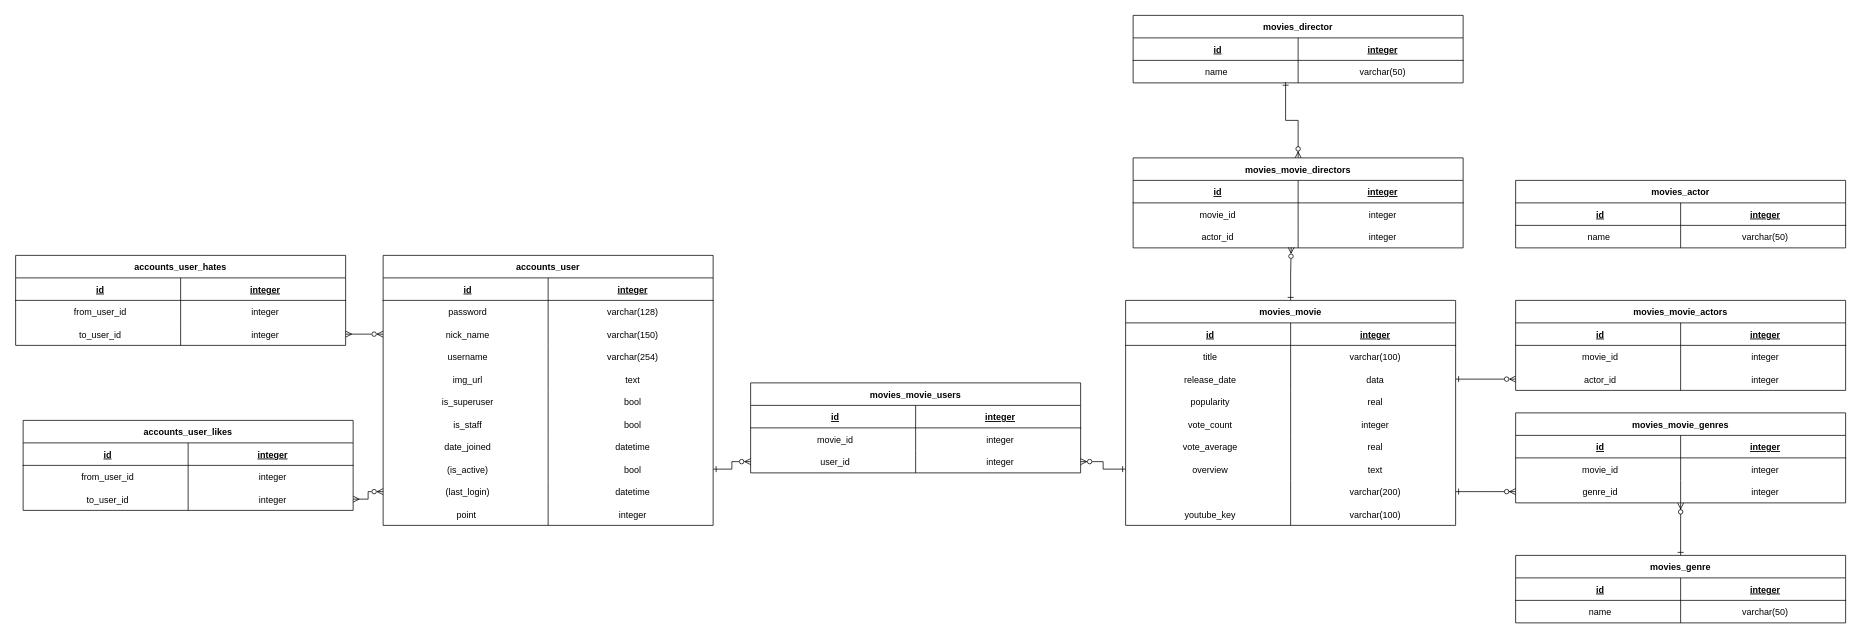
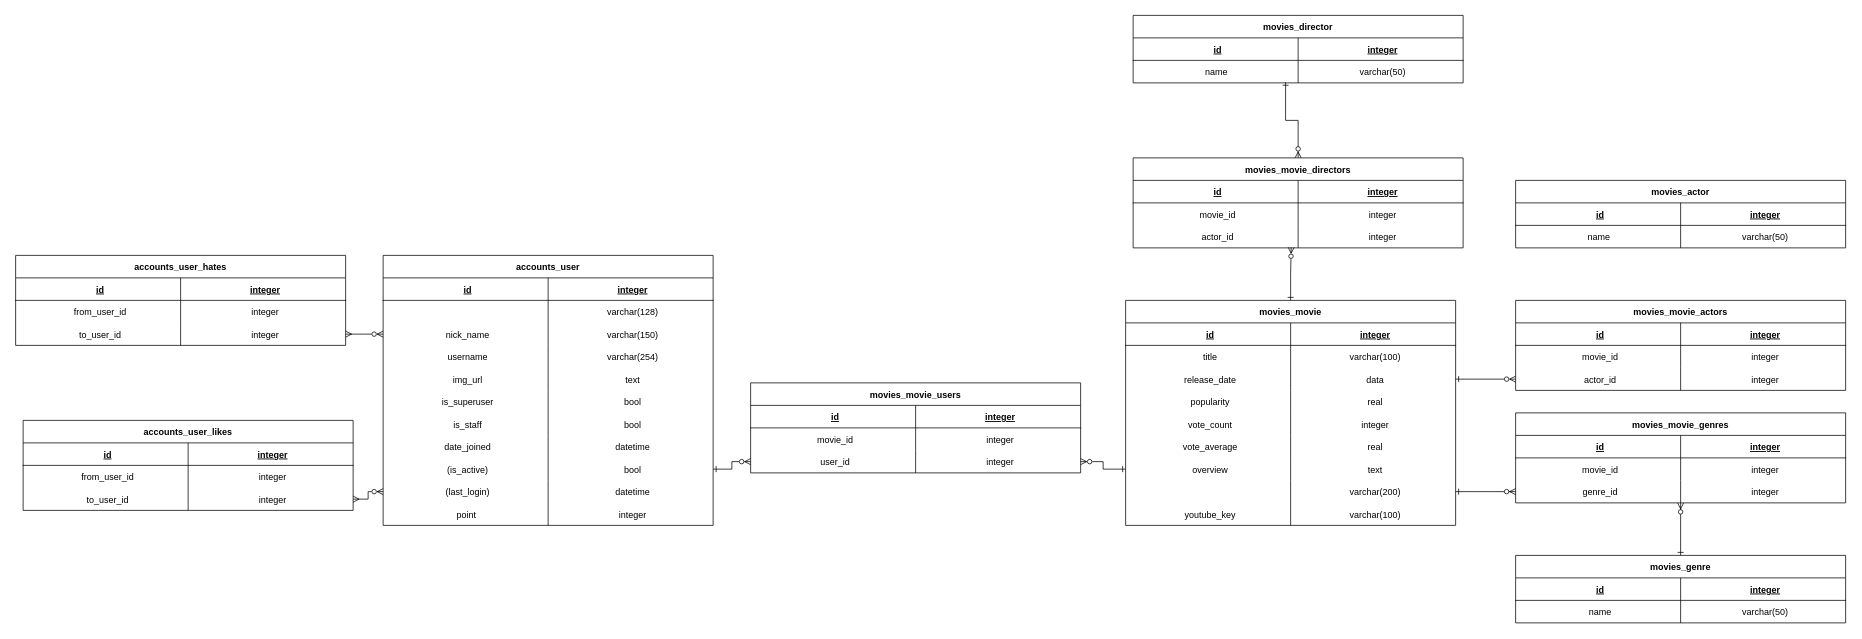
(465, 312) -> none
